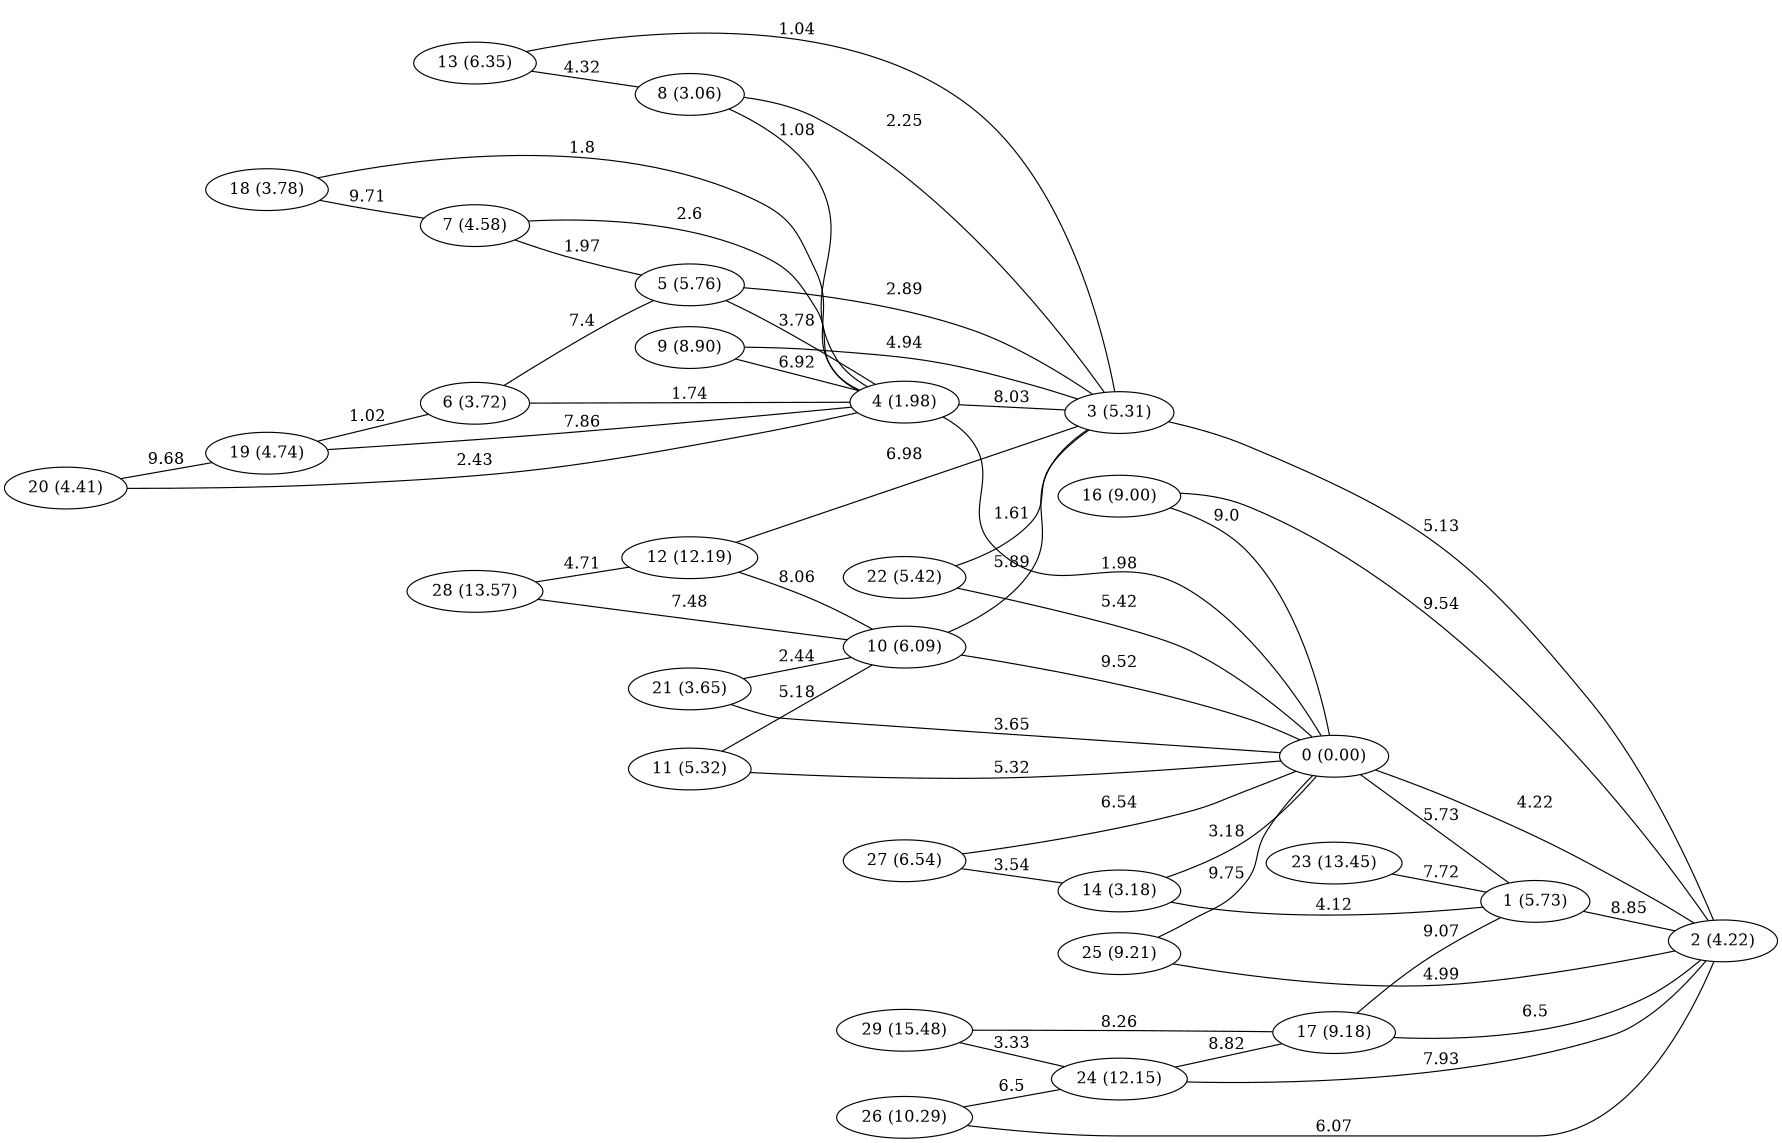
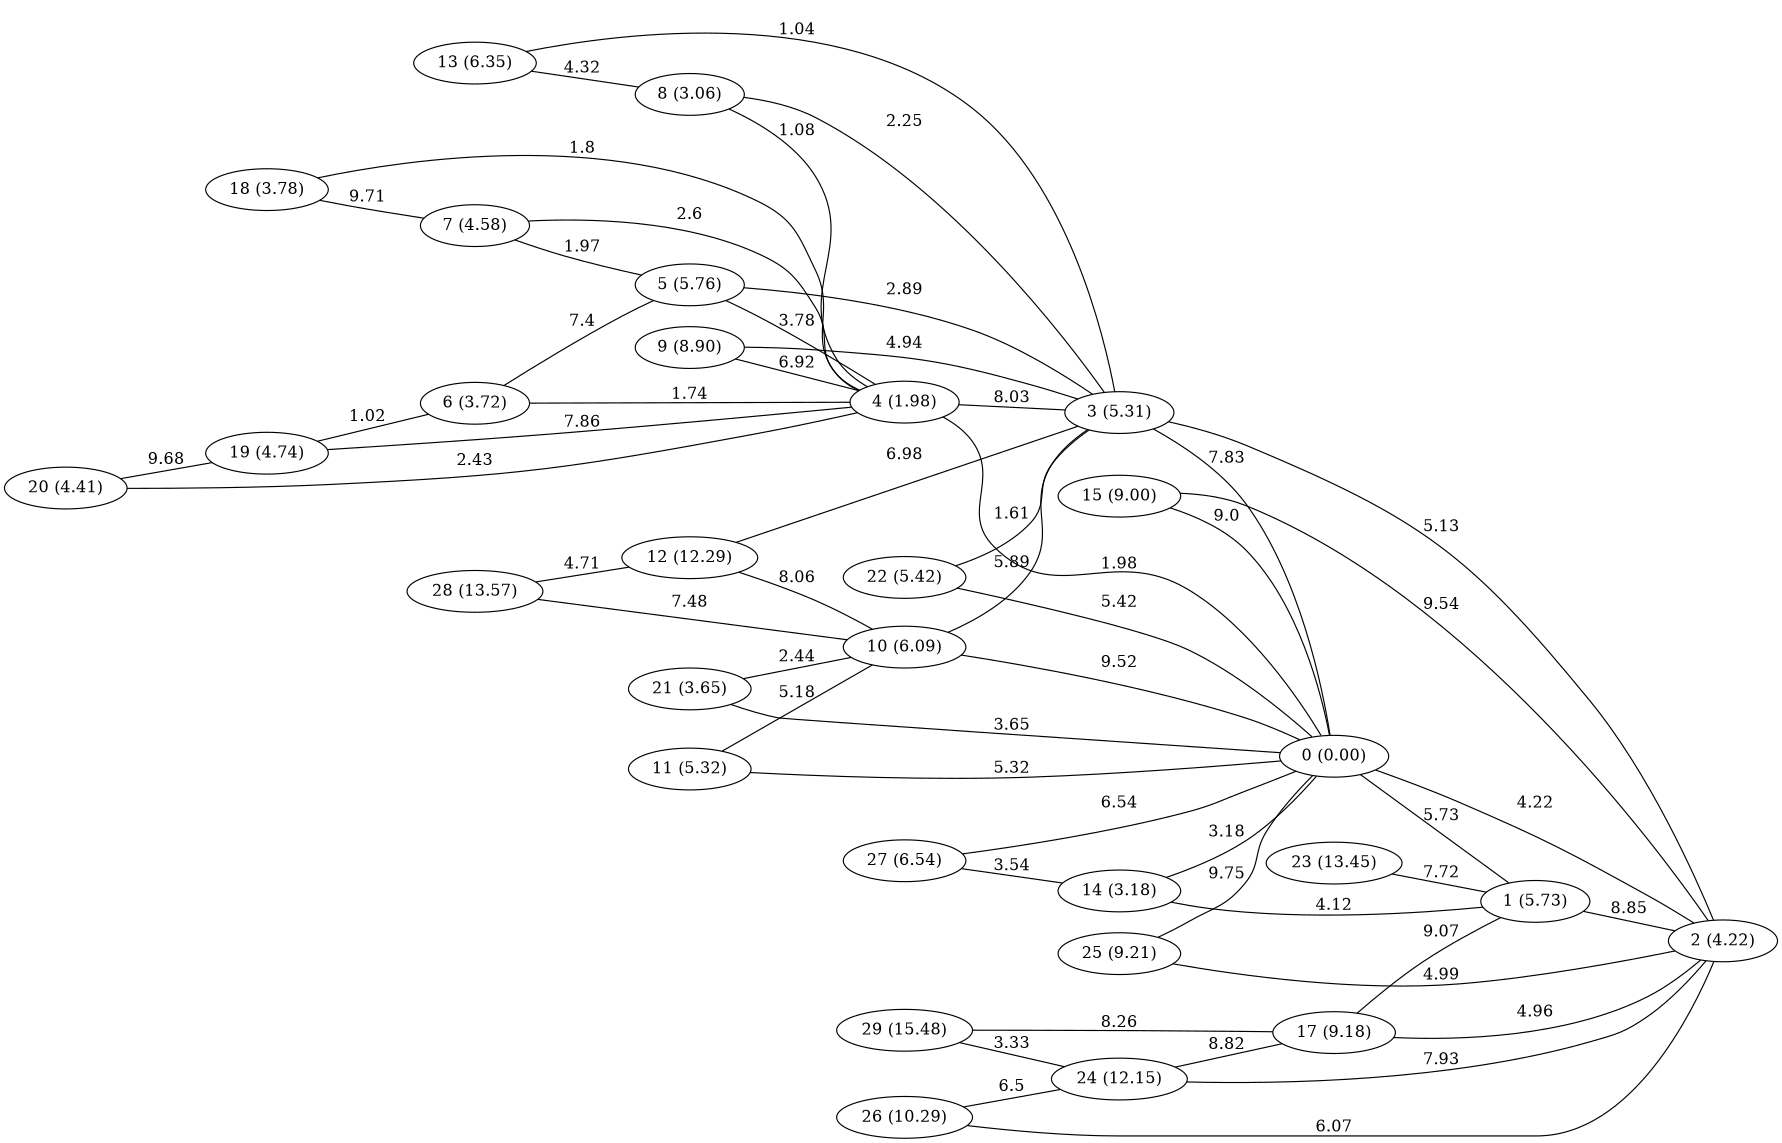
(1119, 496) -> (1119, 496)
(690, 558) -> (690, 558)
none -> (1278, 559)
(1535, 1012) -> (1535, 1012)
